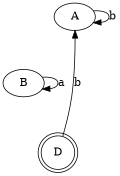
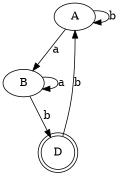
none -> (52, 47)
none -> (39, 113)
